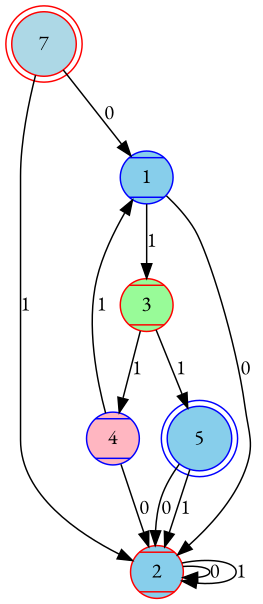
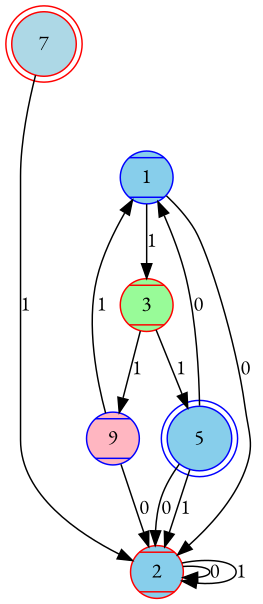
(92, 107) -> (192, 309)
(113, 439) -> (113, 439)
